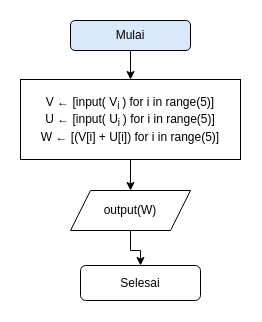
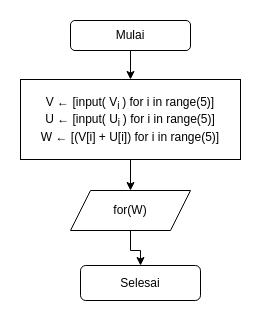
(131, 36) -> (131, 36)
(131, 211) -> (131, 211)
